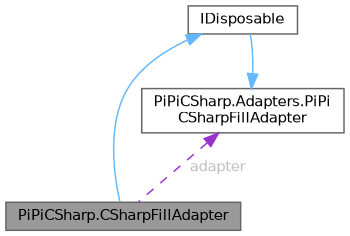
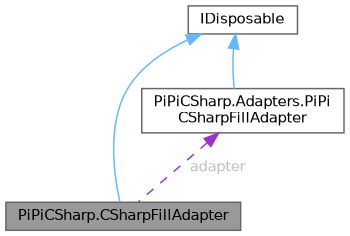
(253, 54) -> (233, 69)
